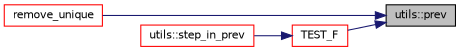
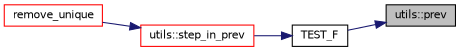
(239, 15) -> (116, 24)
(320, 36) -> (320, 36)
